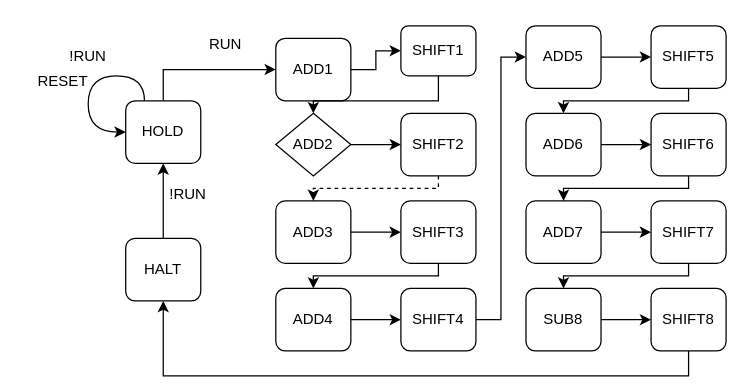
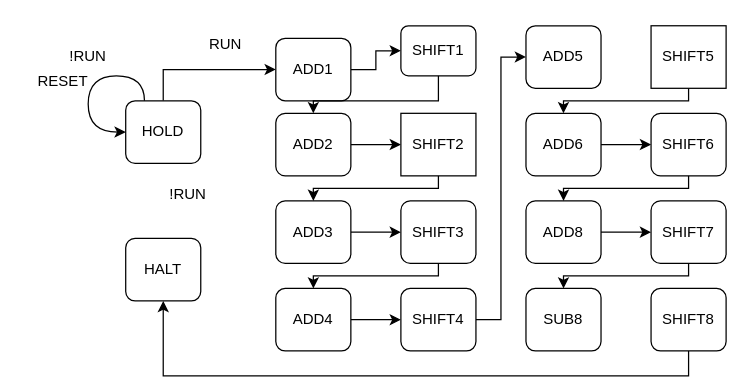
(622, 57) -> none
(688, 57) -> (688, 57)
(313, 144) -> (313, 144)
(438, 144) -> (438, 144)
(379, 188) -> (379, 188)
(163, 205) -> none
(563, 232) -> (563, 232)
(622, 319) -> none
